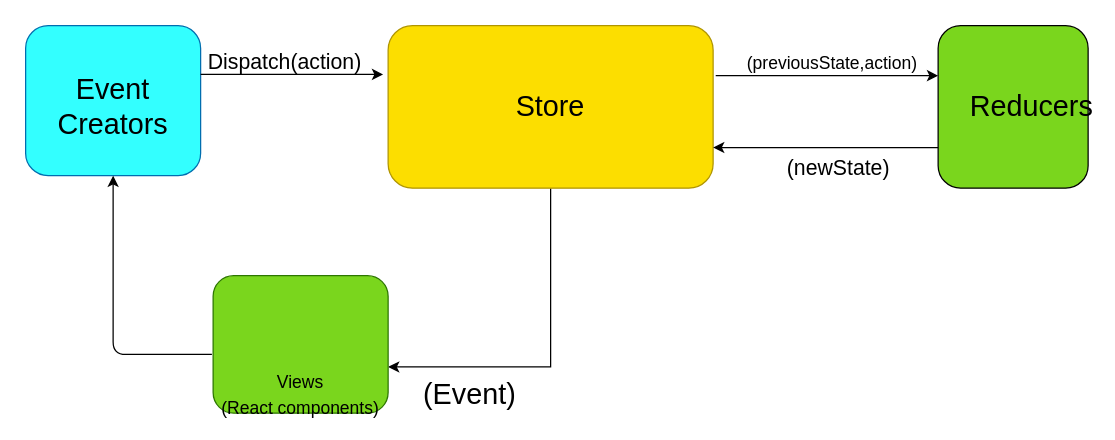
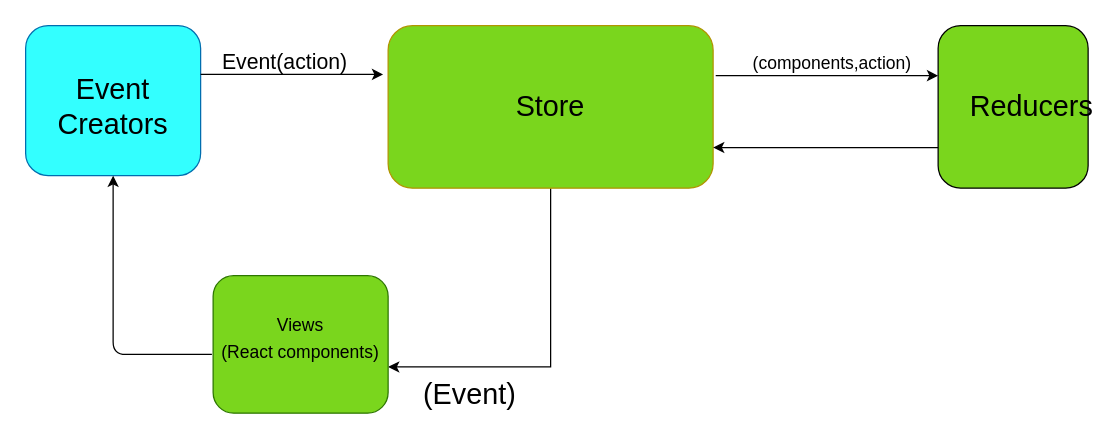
(276, 63) -> (276, 63)
(833, 63) -> (833, 63)
(551, 107) -> (551, 107)
(838, 169) -> none
(301, 394) -> (301, 338)
